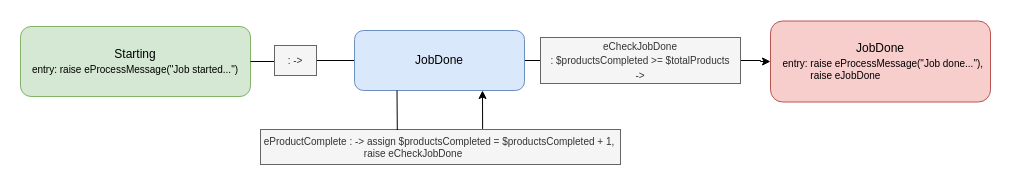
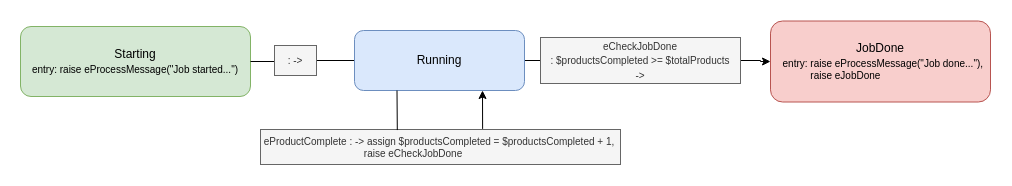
(440, 61) -> (440, 61)
